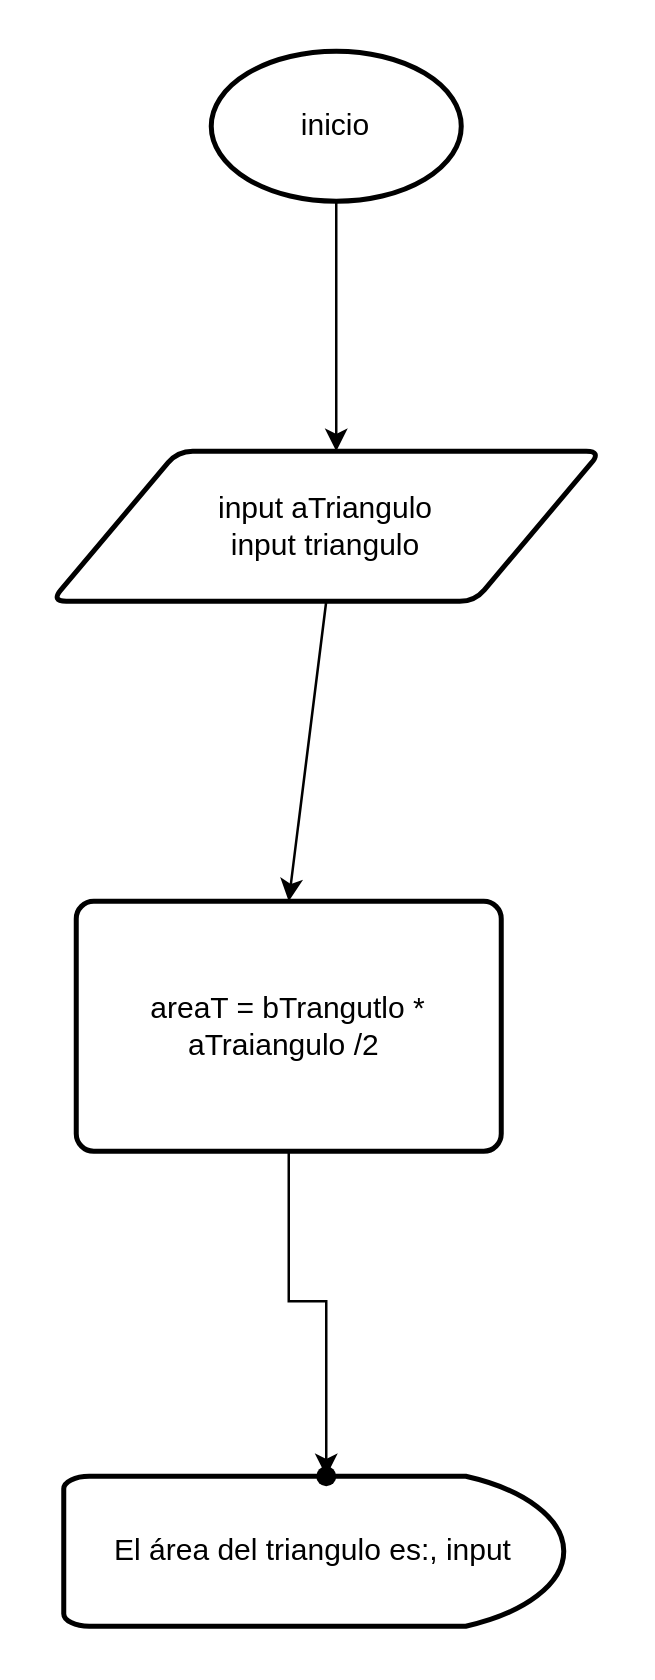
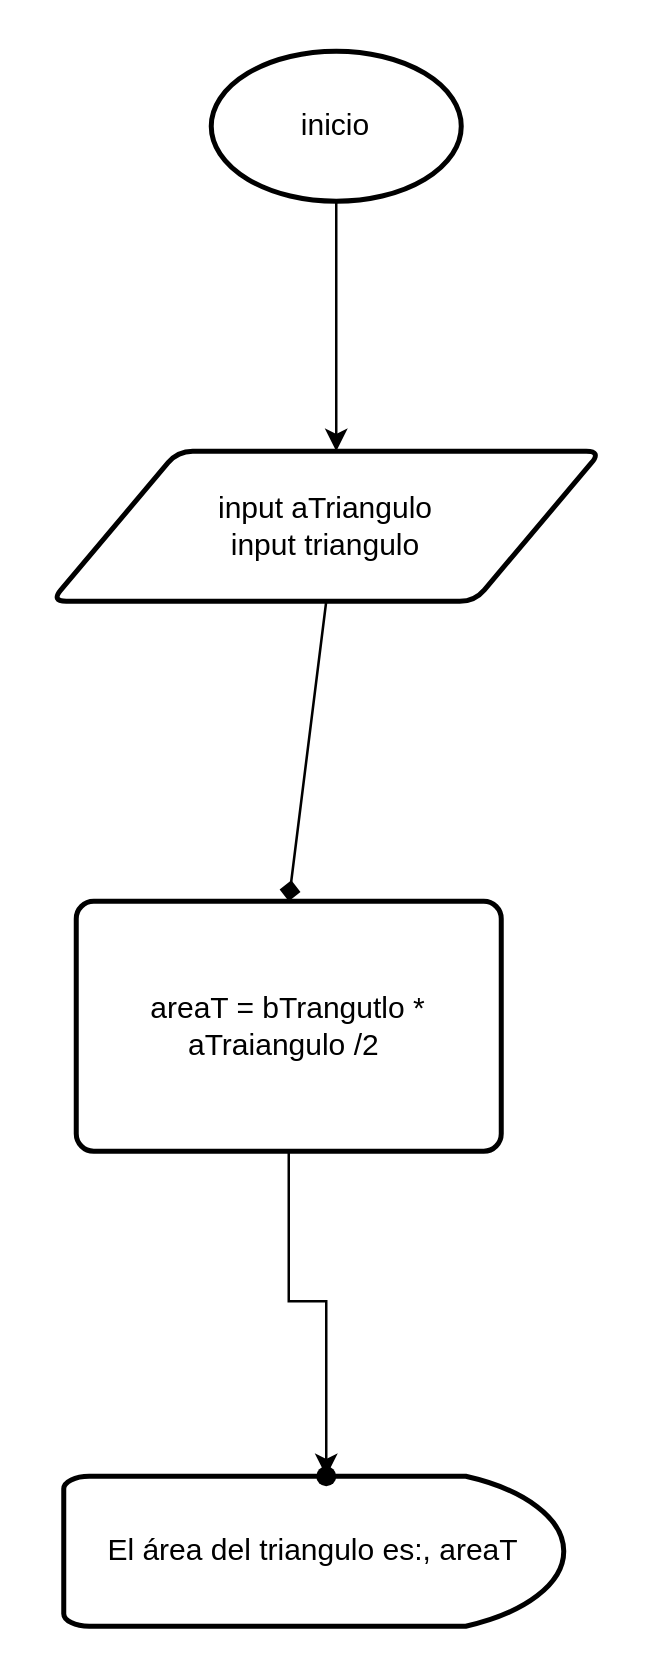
(291, 882) -> (291, 881)
(314, 1551) -> (314, 1551)
